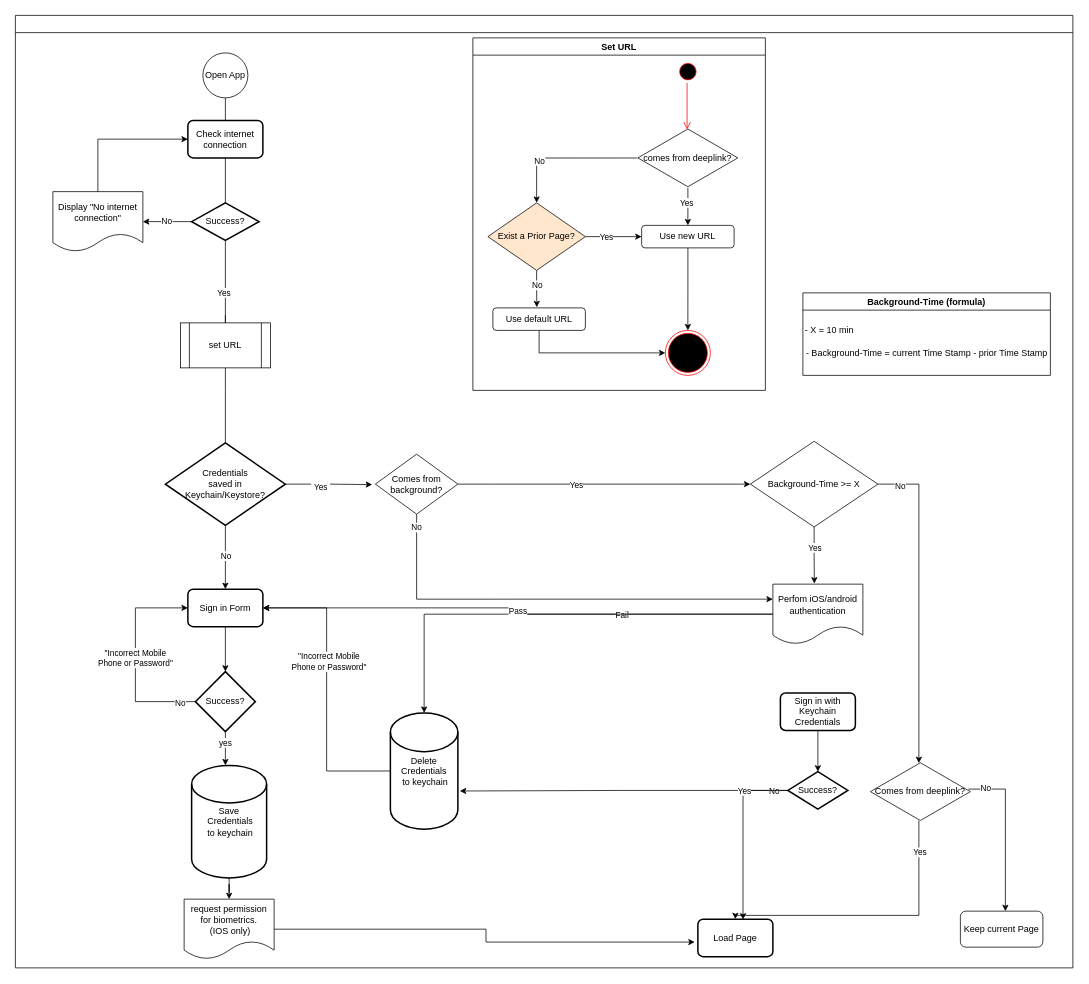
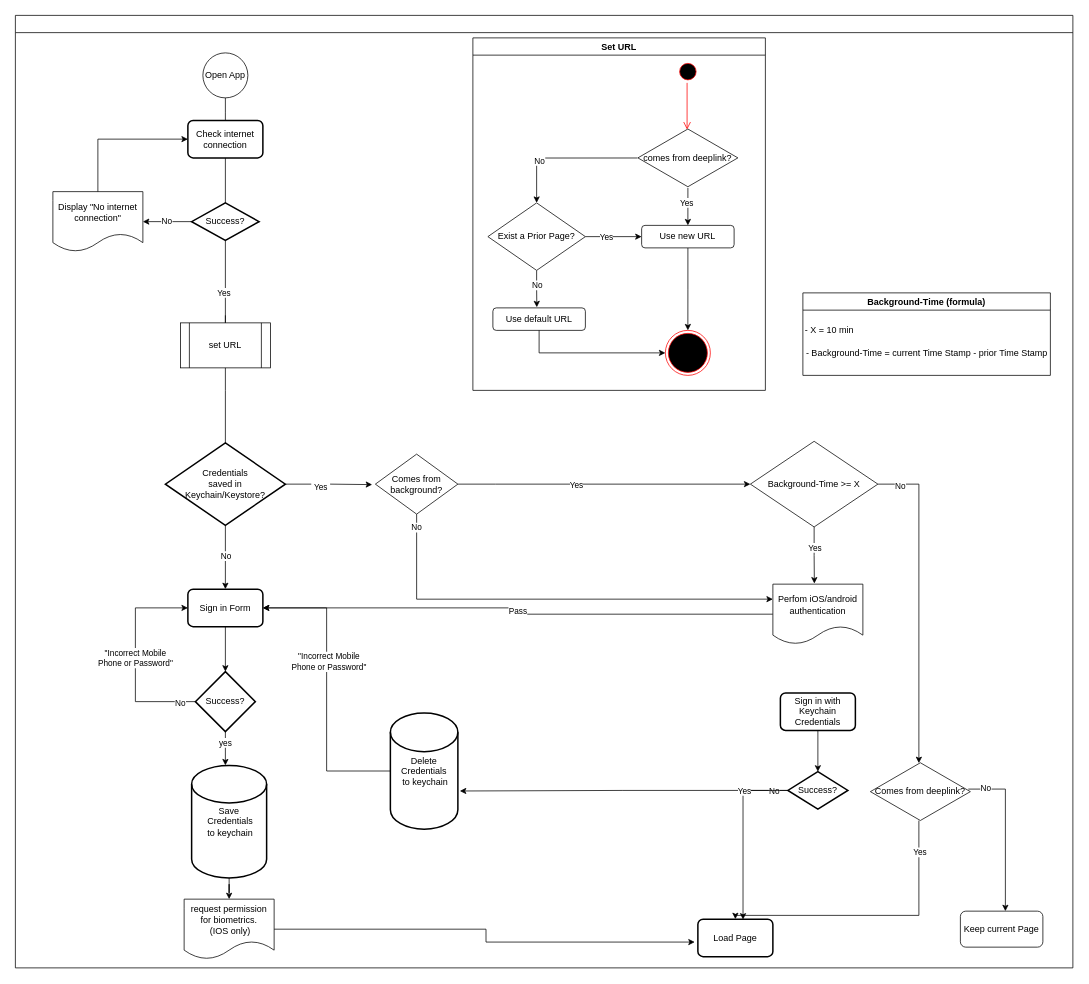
(537, 237) -> (537, 237)
(466, 614) -> none
